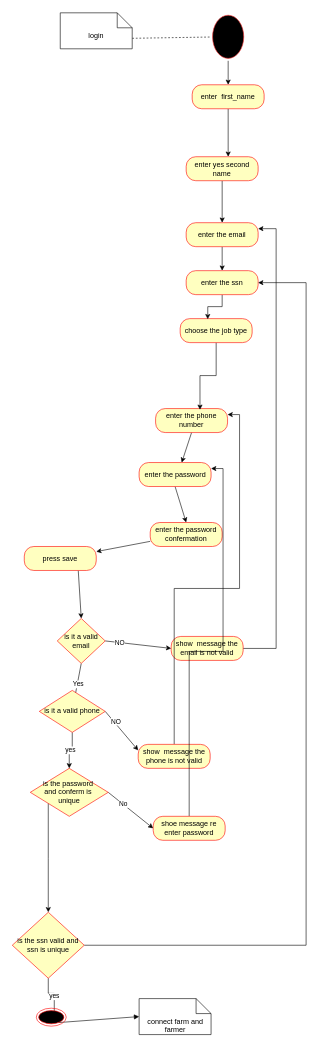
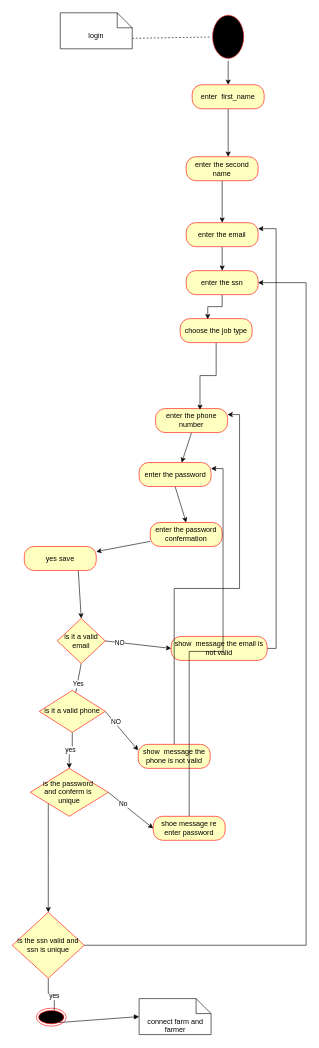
(222, 168) -> (222, 168)
(60, 558) -> (60, 558)
(207, 648) -> (219, 648)
